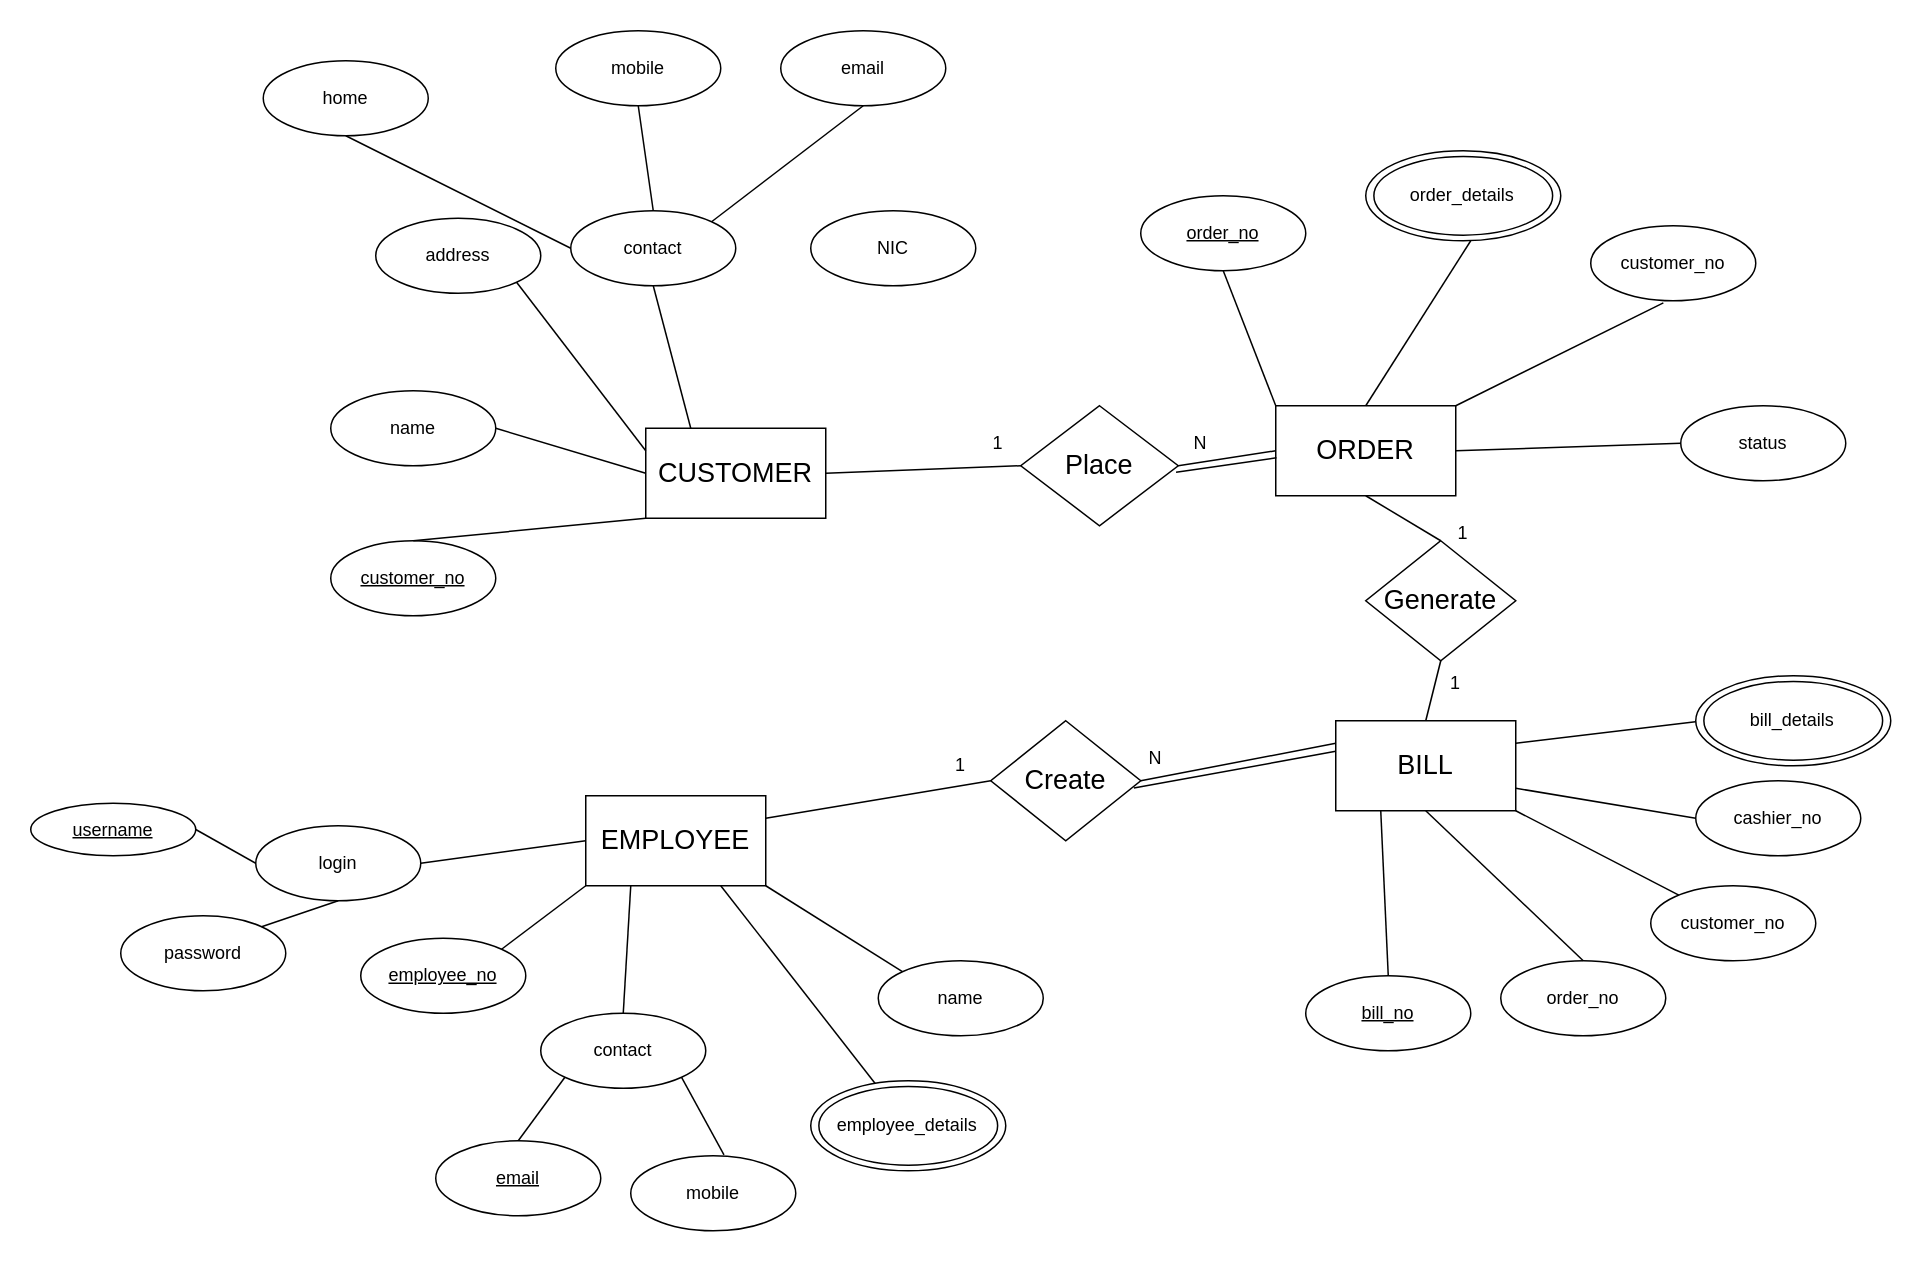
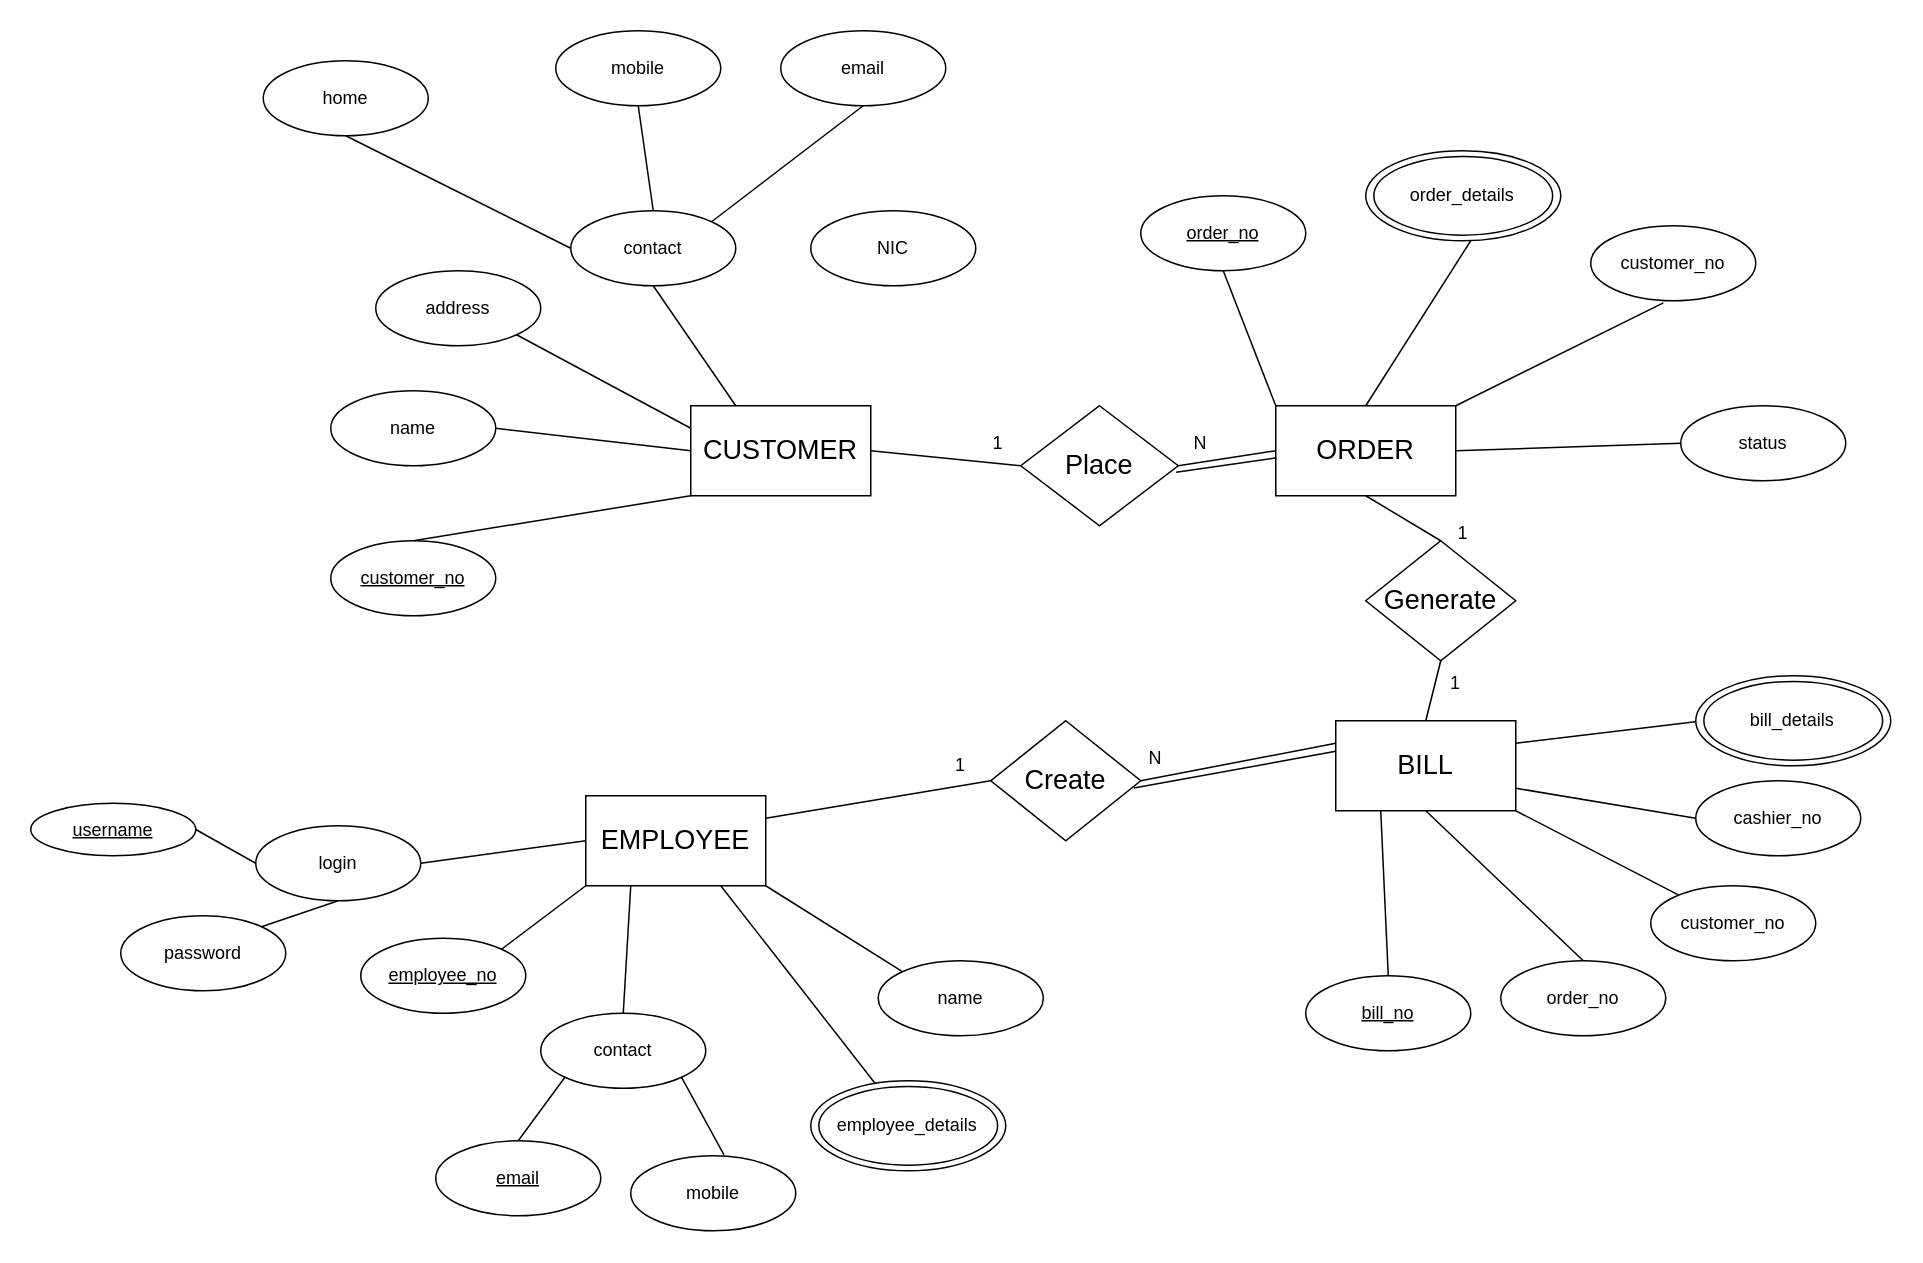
(458, 256) -> (458, 308)
(736, 473) -> (781, 451)
